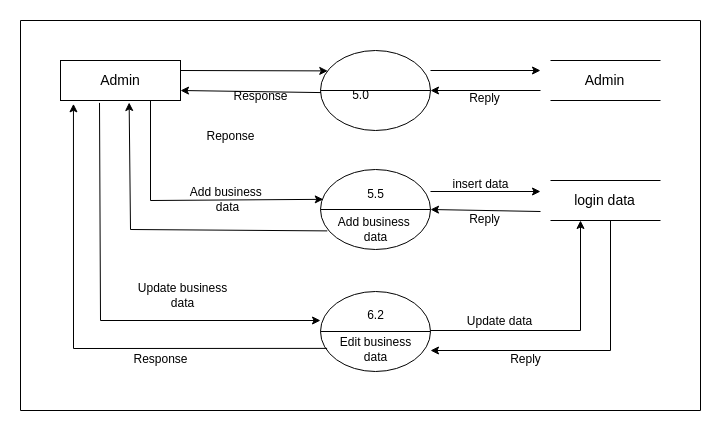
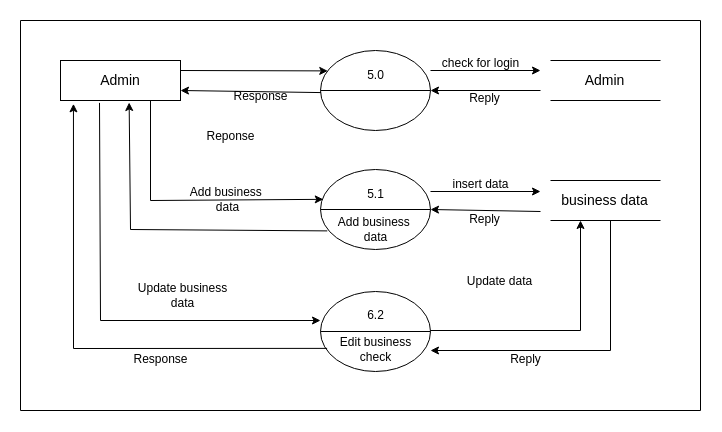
none -> (481, 64)
(361, 96) -> (376, 76)
(376, 195) -> (376, 195)
(605, 201) -> (605, 201)
(500, 322) -> (500, 282)
(376, 350) -> (376, 350)
